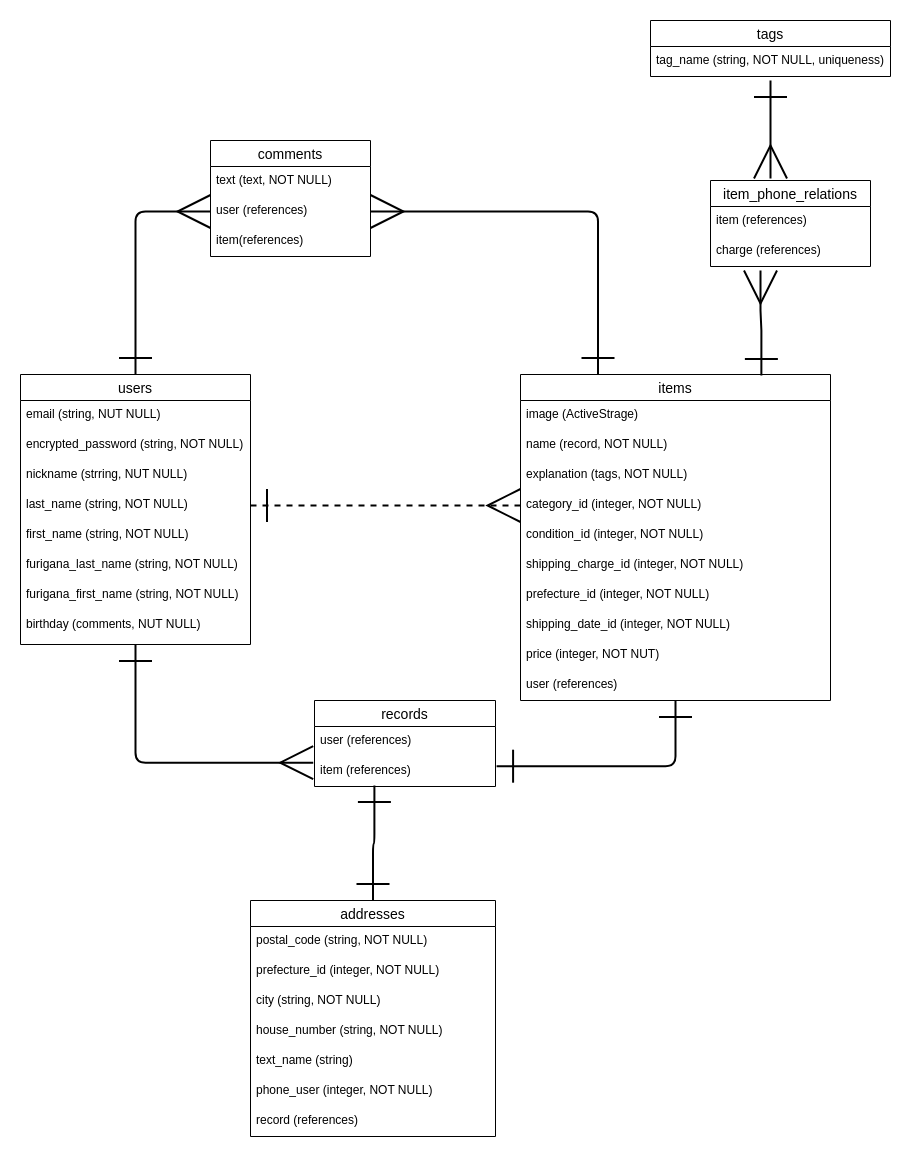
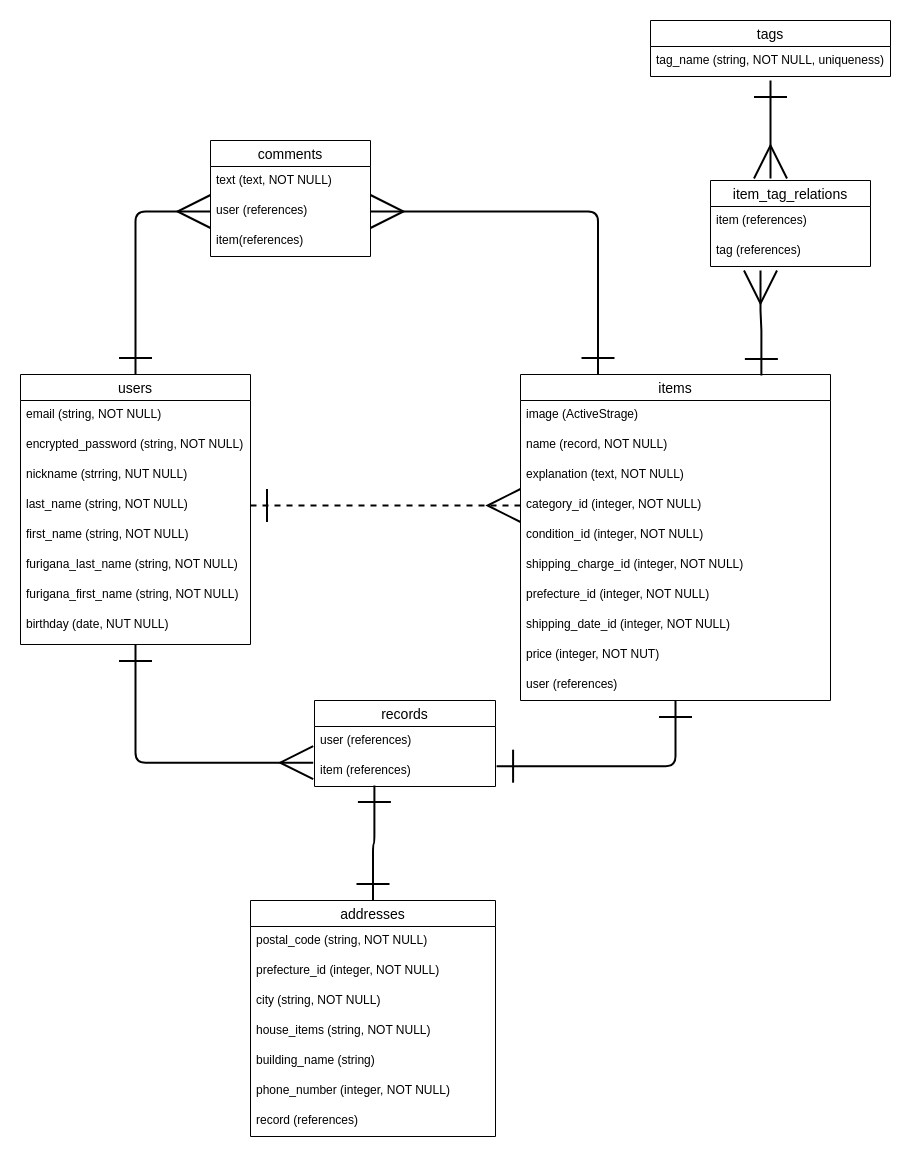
(790, 194) -> (790, 194)
(778, 250) -> (768, 250)
(96, 414) -> (96, 414)
(611, 474) -> (611, 474)
(116, 624) -> (102, 624)
(352, 1030) -> (347, 1030)
(313, 1060) -> (322, 1060)
(349, 1090) -> (356, 1090)
